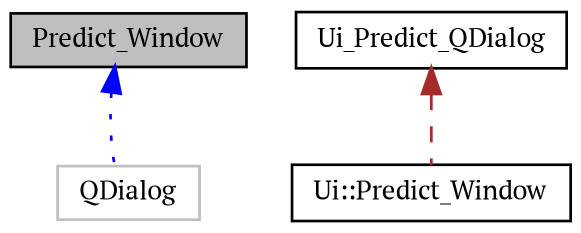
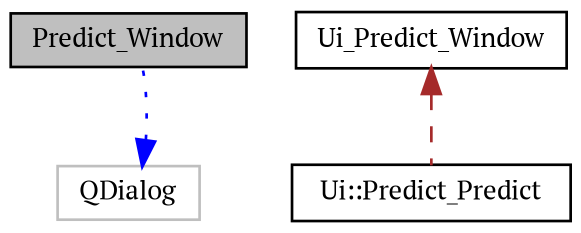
(431, 40) -> (431, 40)
(111, 130) -> (146, 103)
(431, 193) -> (431, 193)
